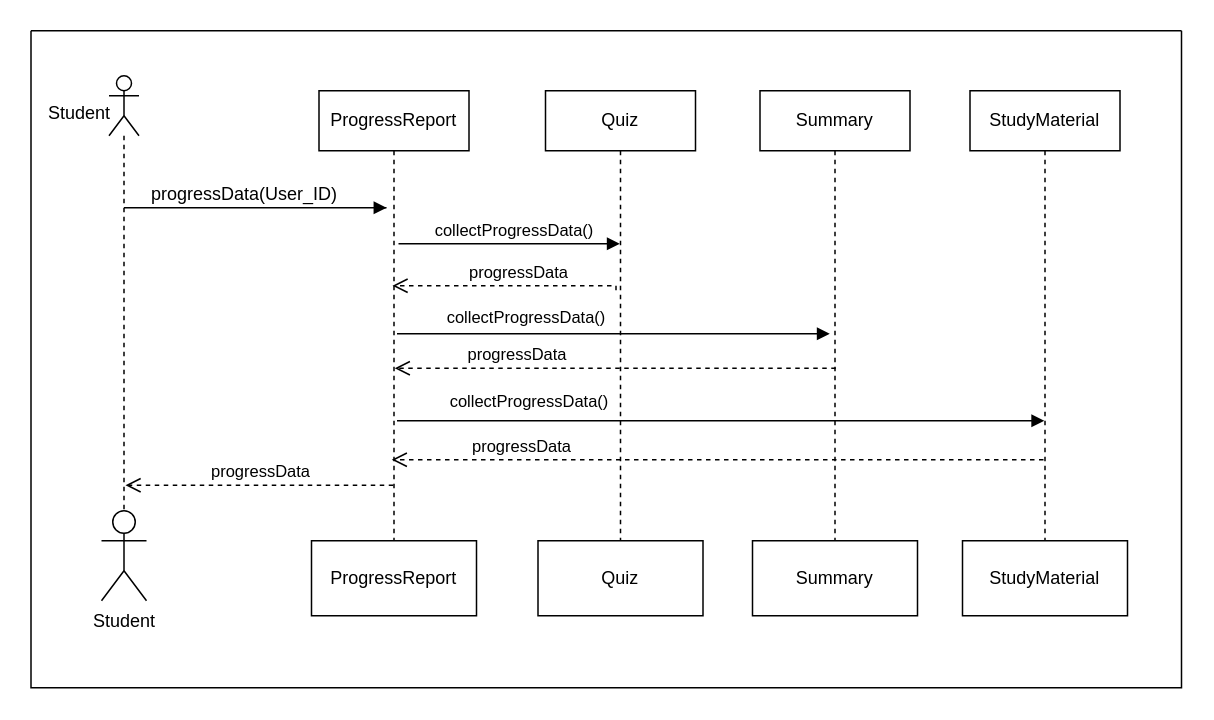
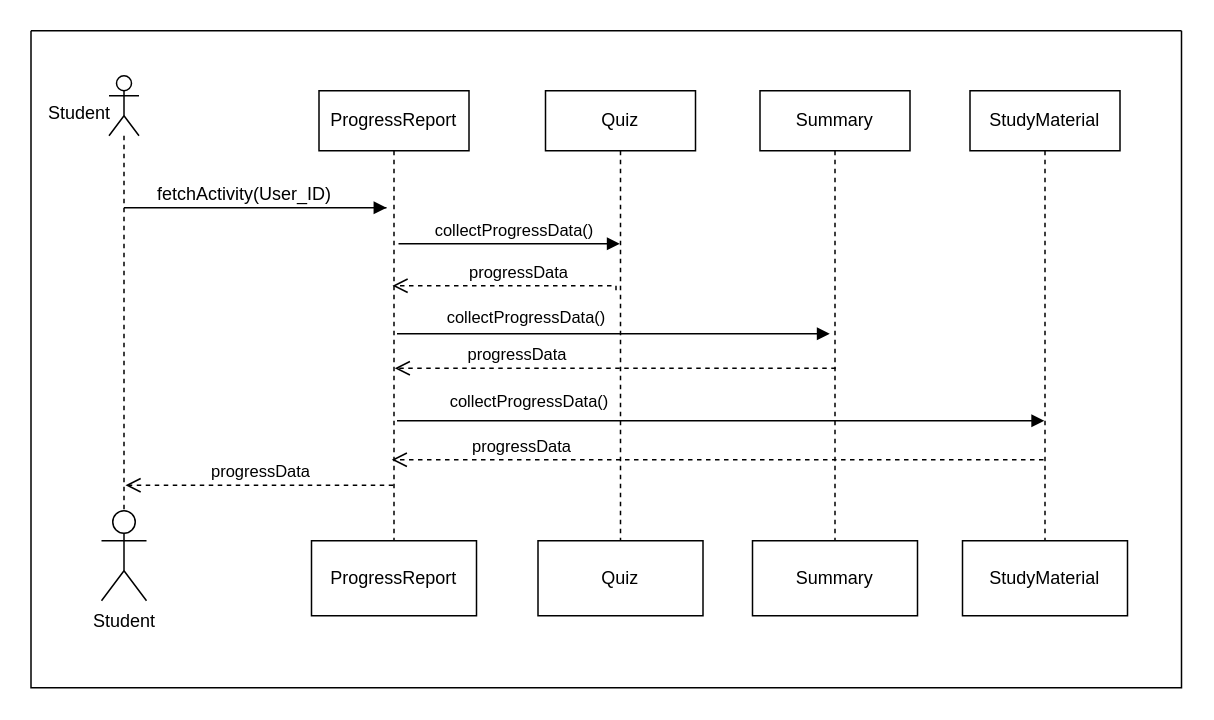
(245, 194) -> (245, 194)
